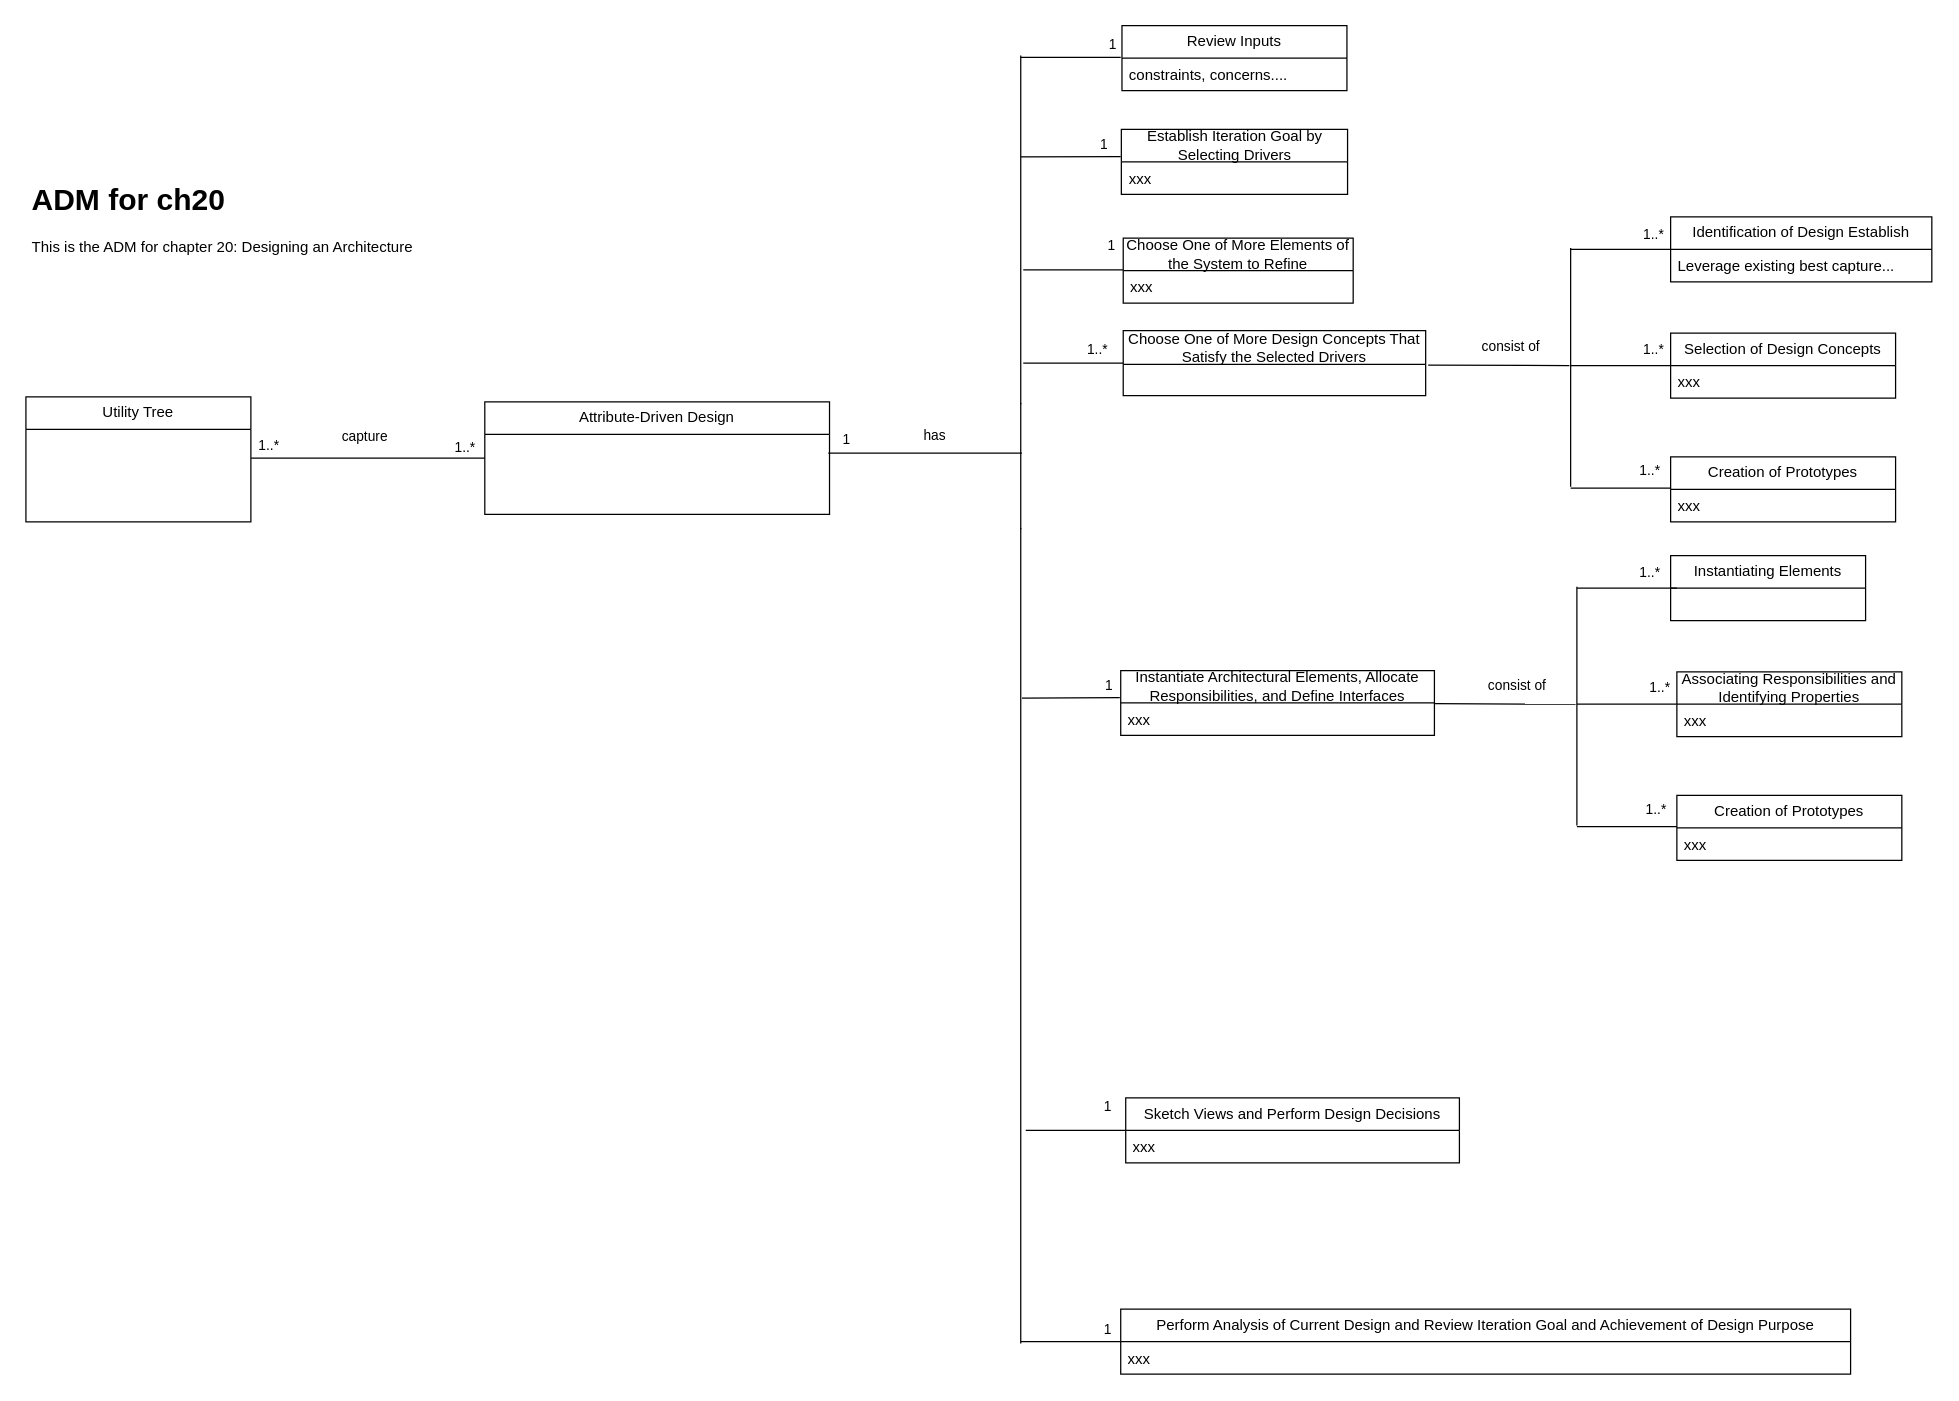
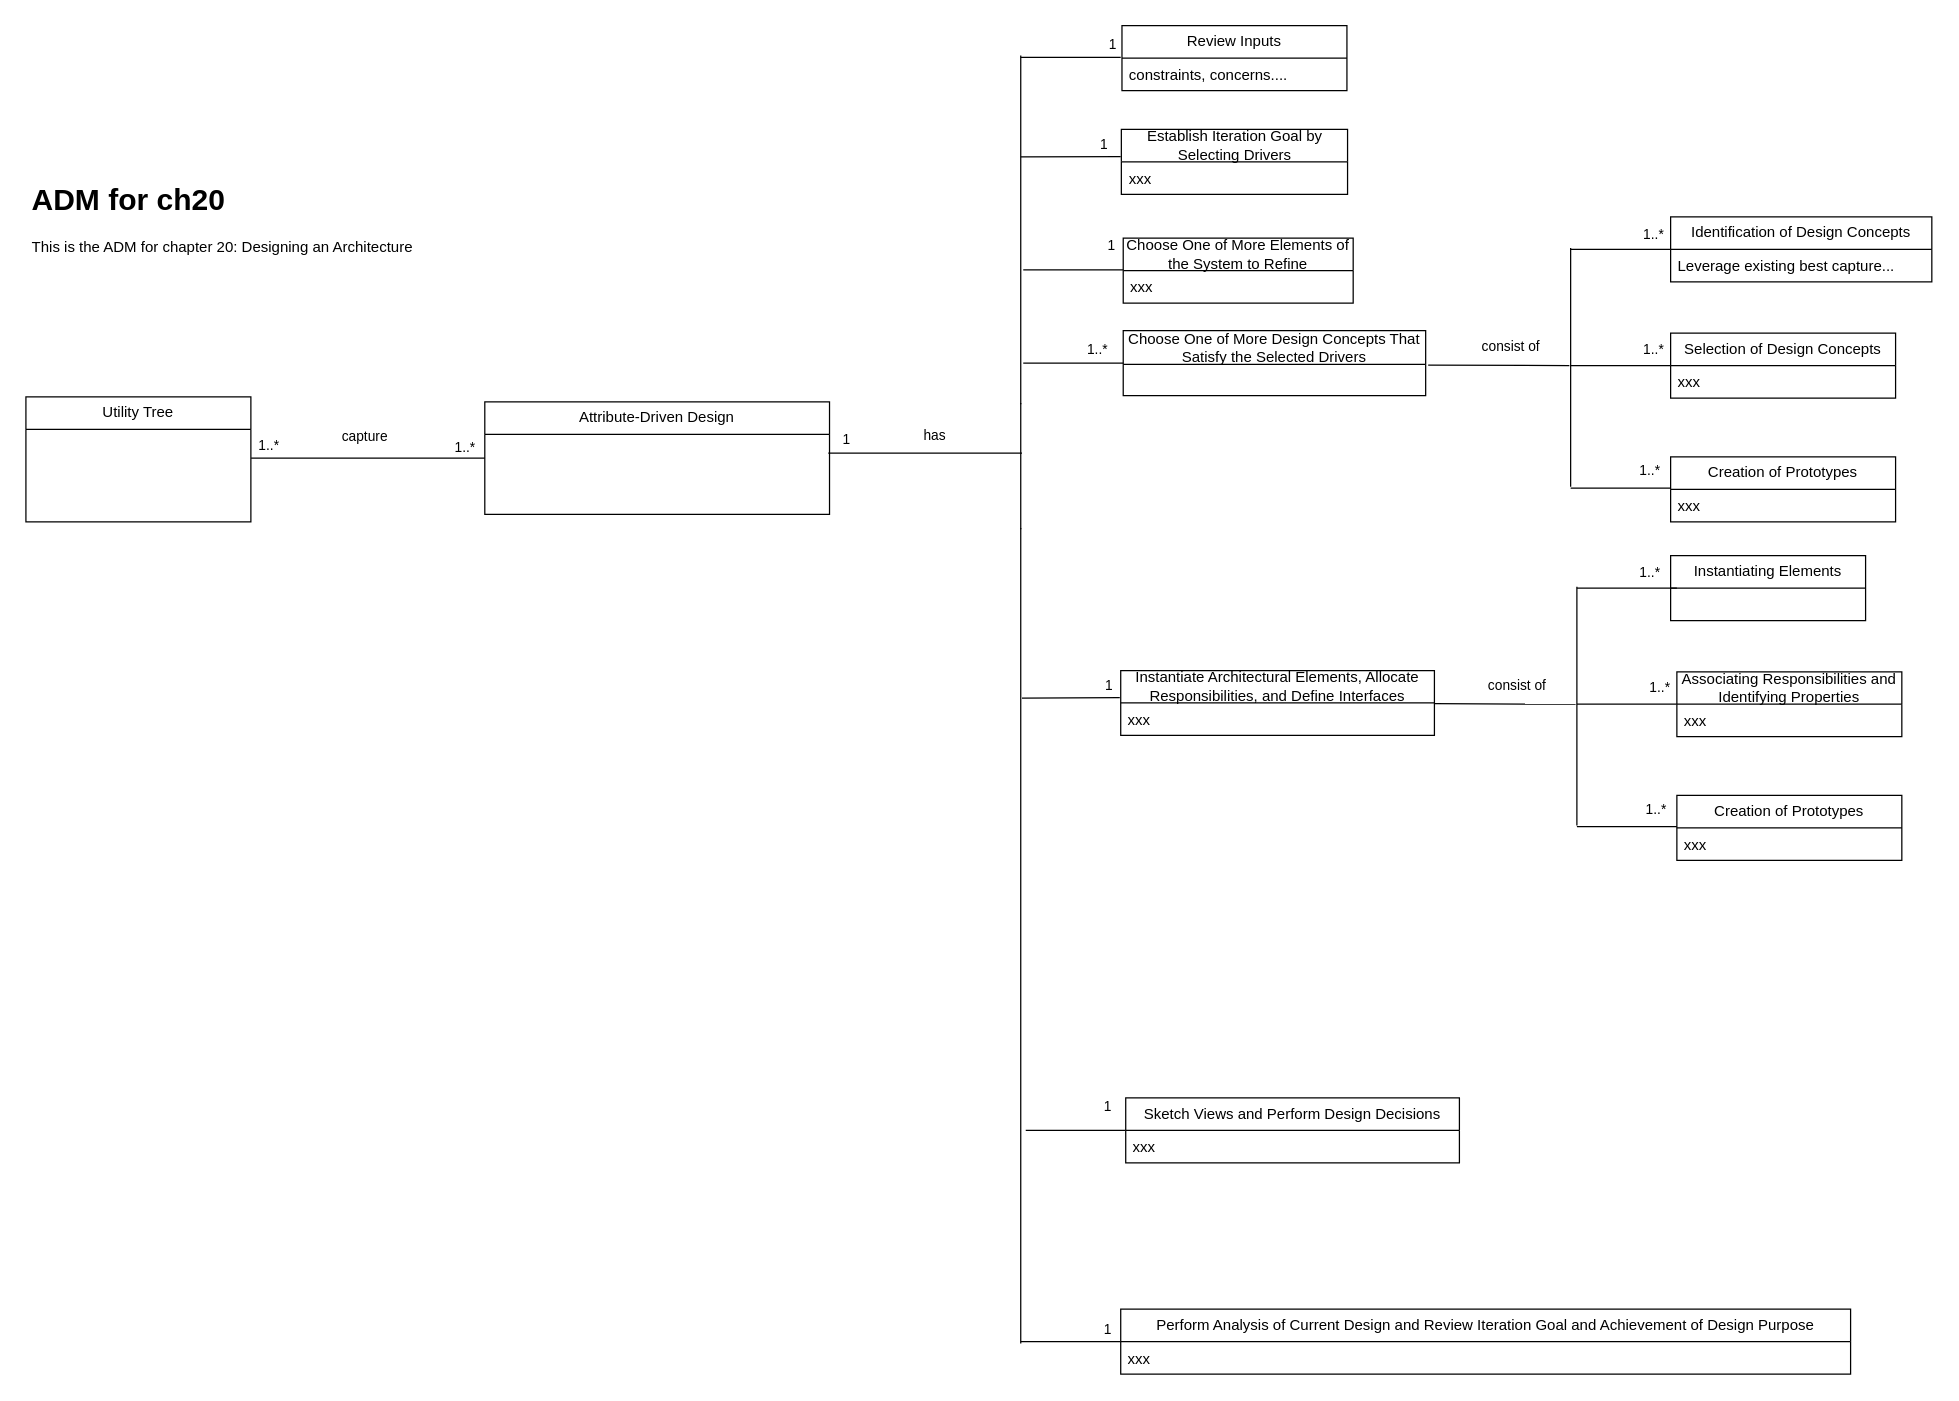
(1801, 233) -> (1801, 233)
